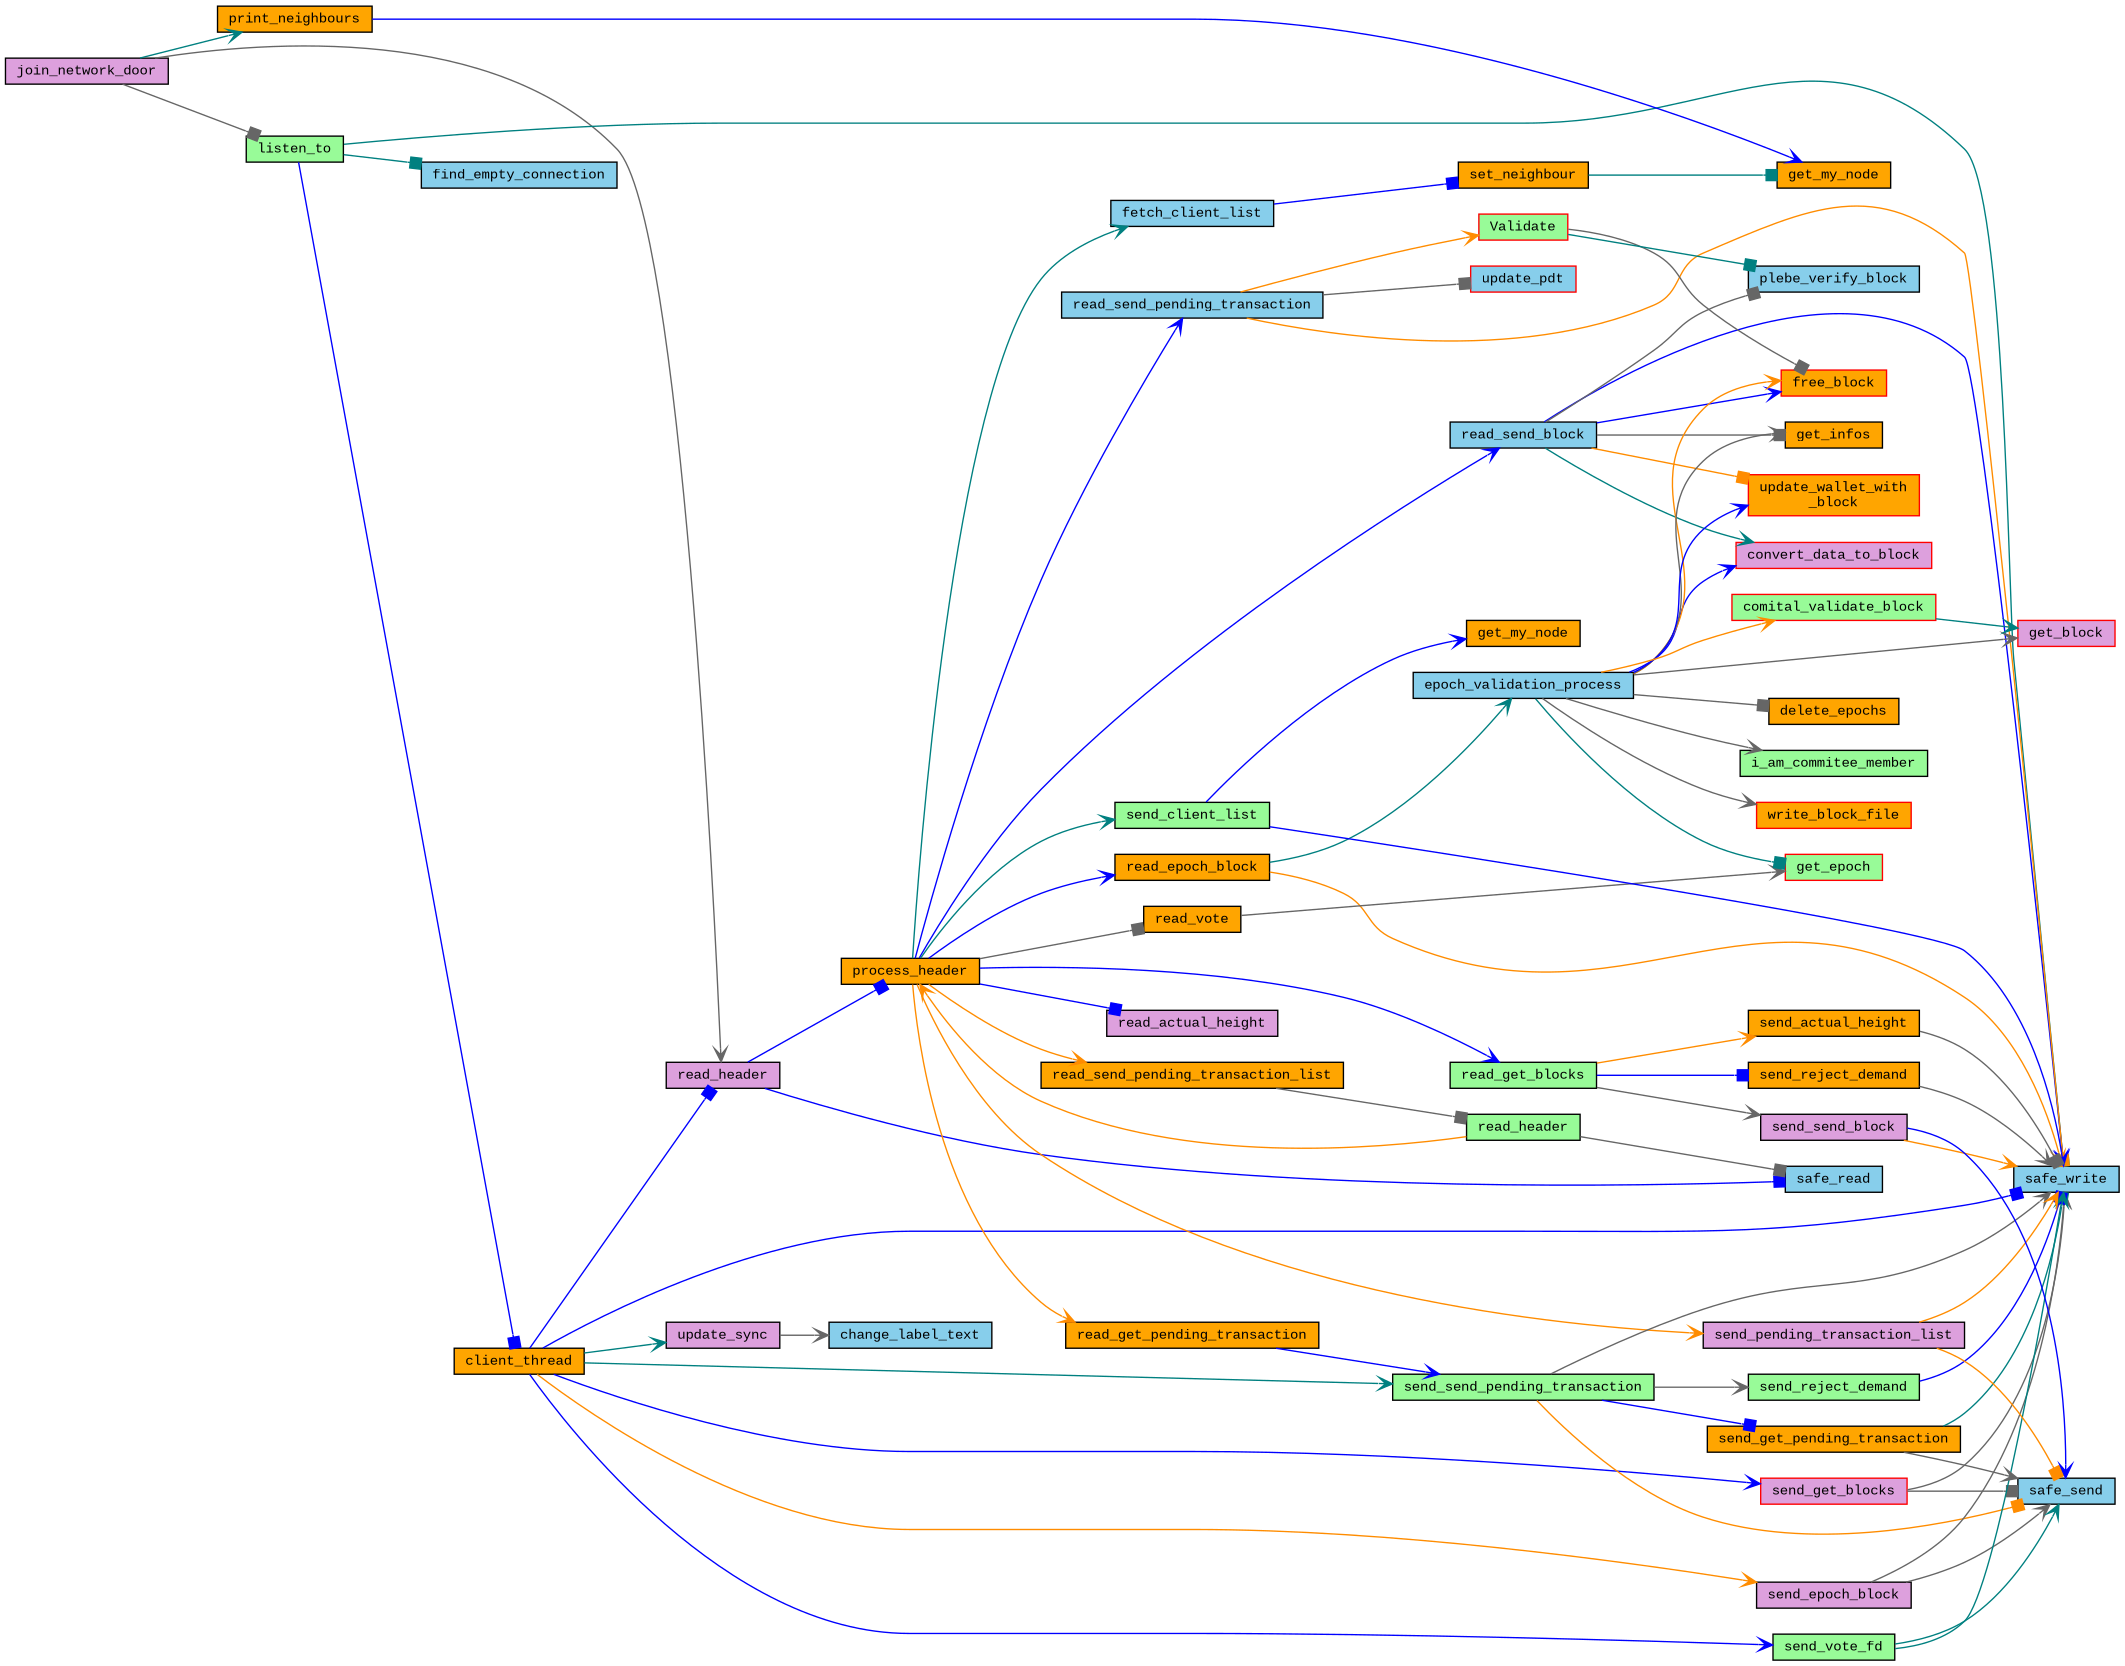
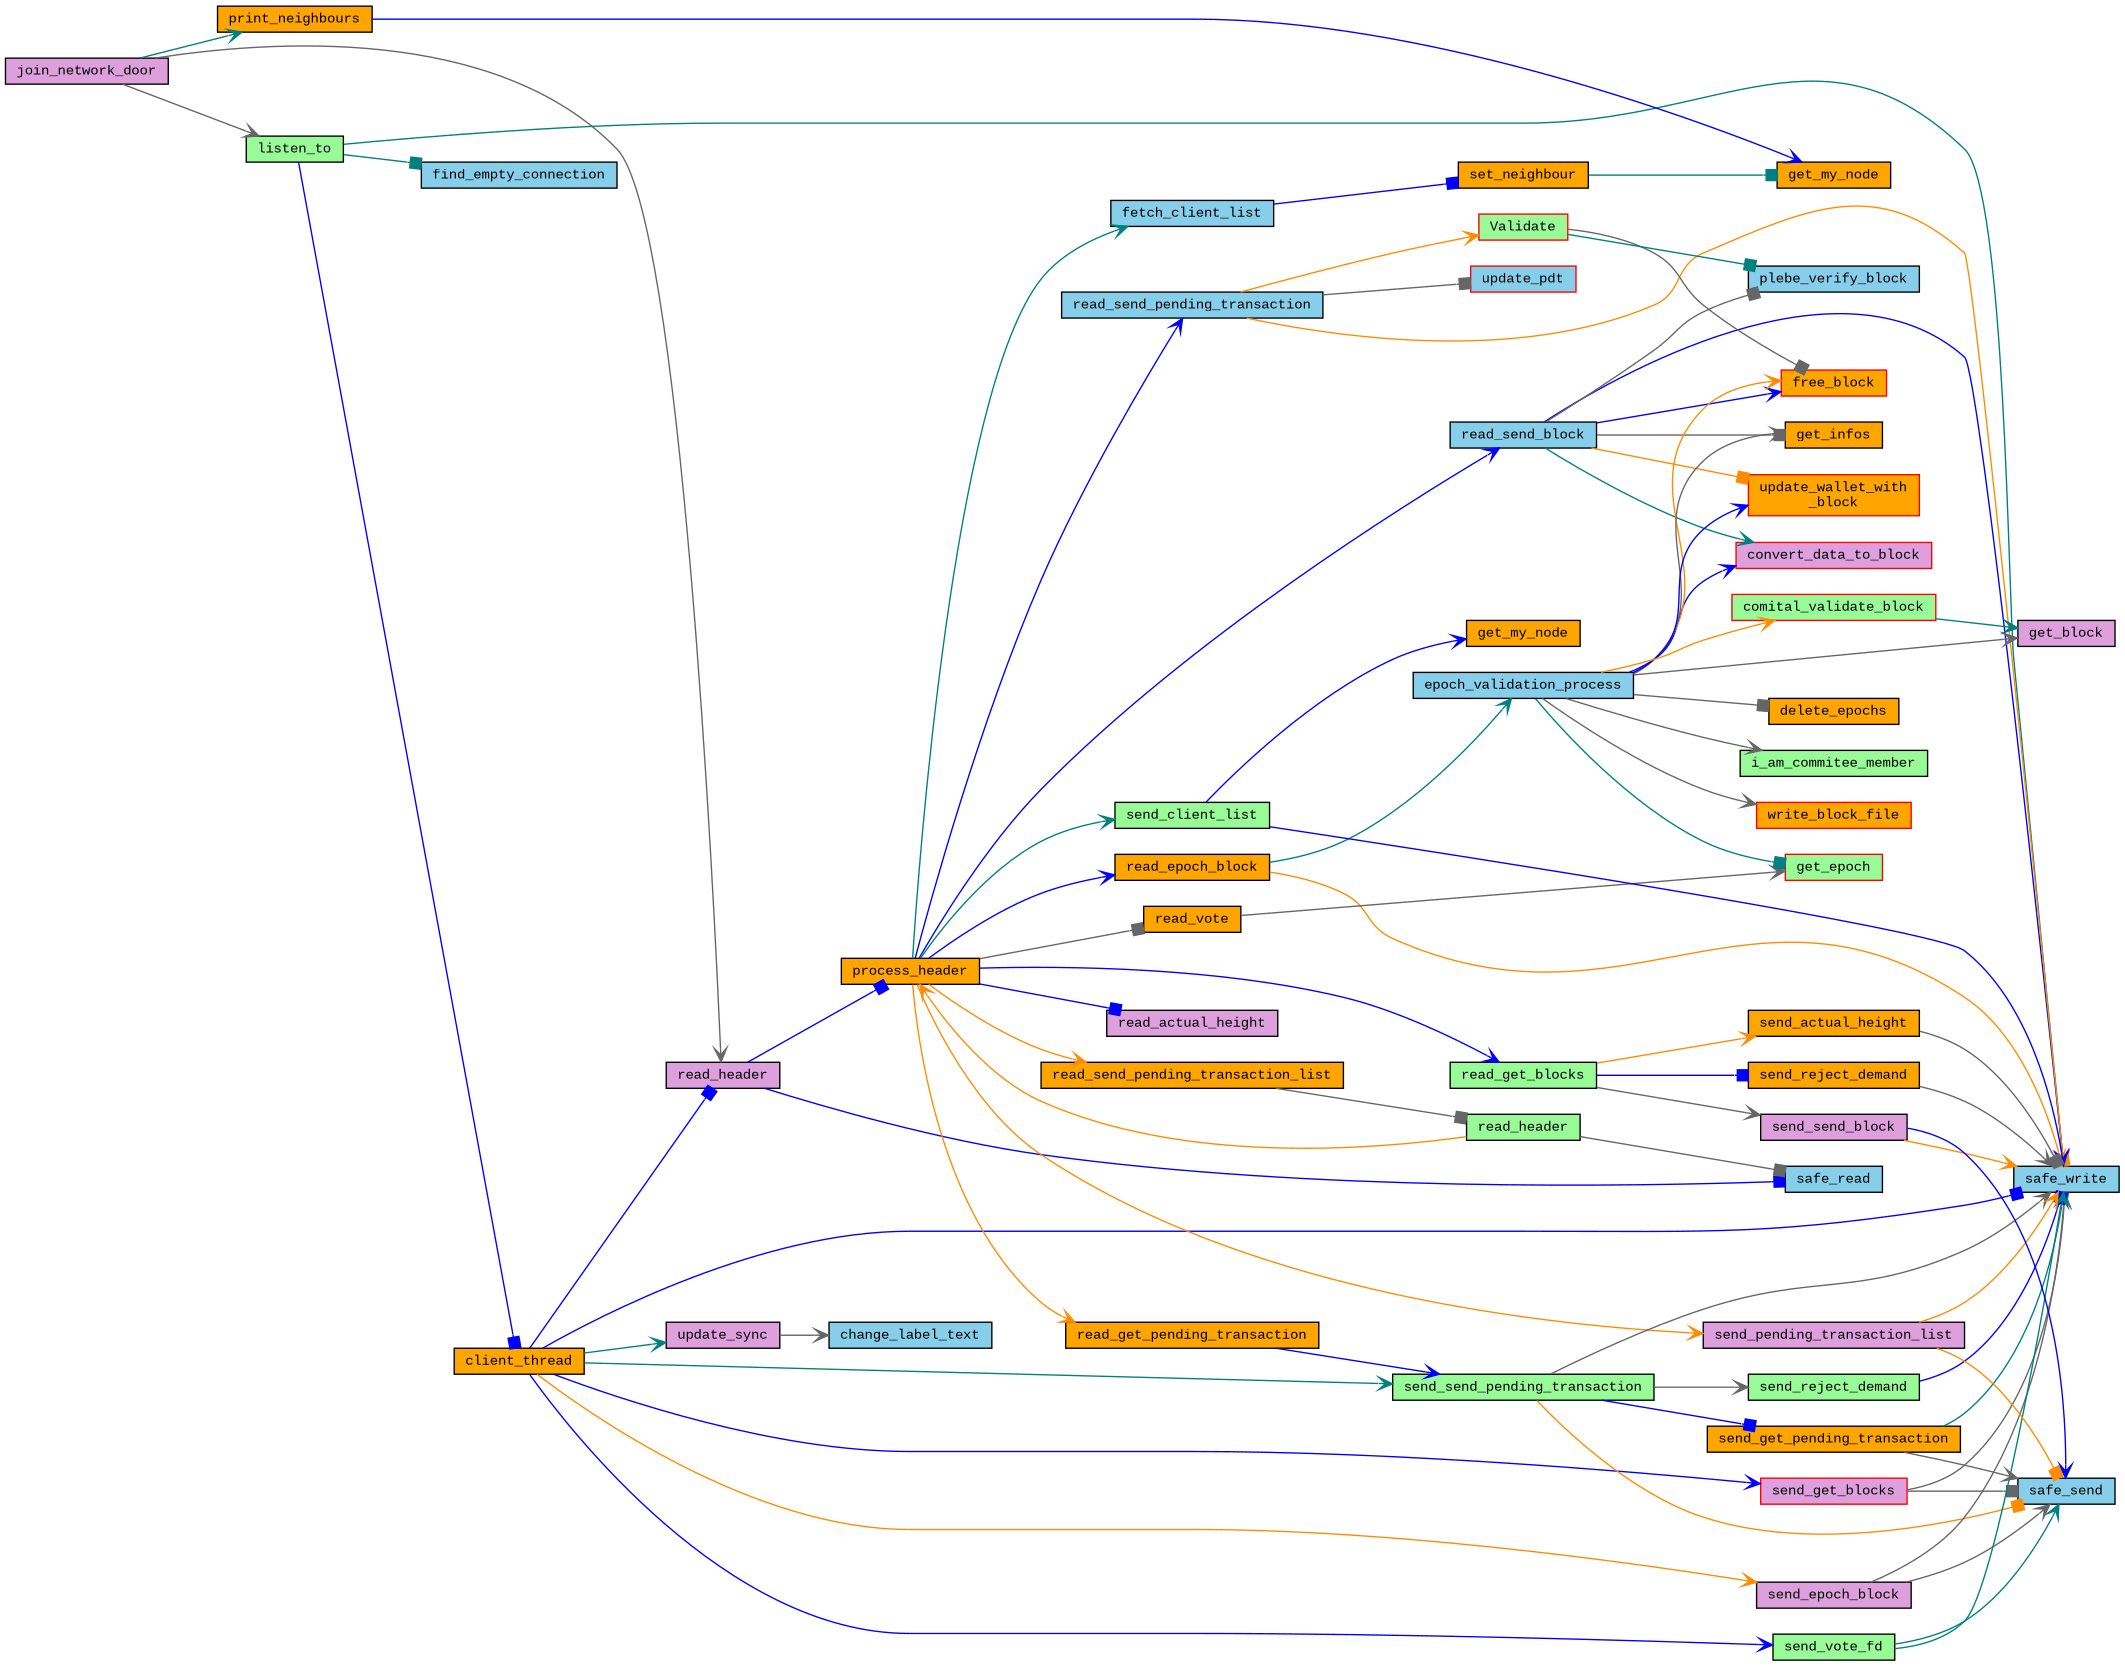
(184, 108) -> (184, 108)
(2066, 633) -> (2066, 633)
